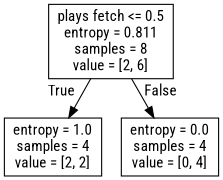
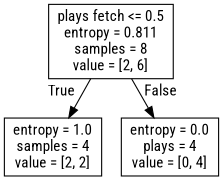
(170, 147) -> (170, 147)
